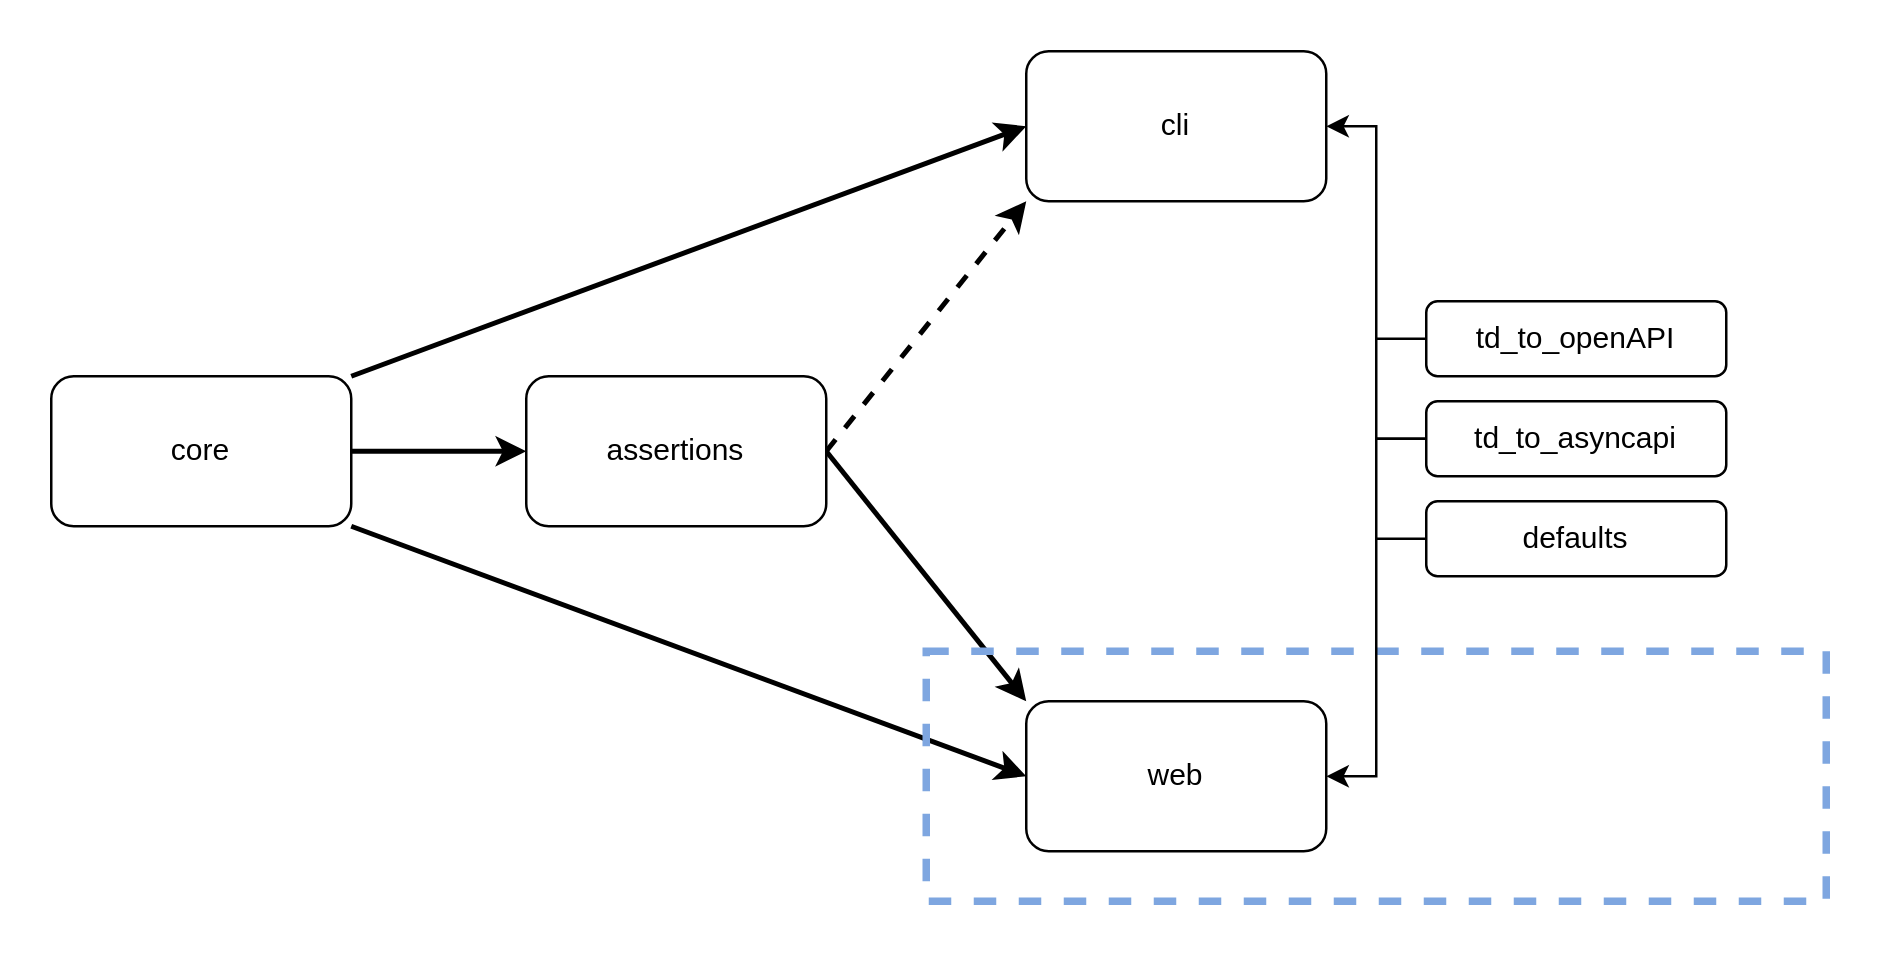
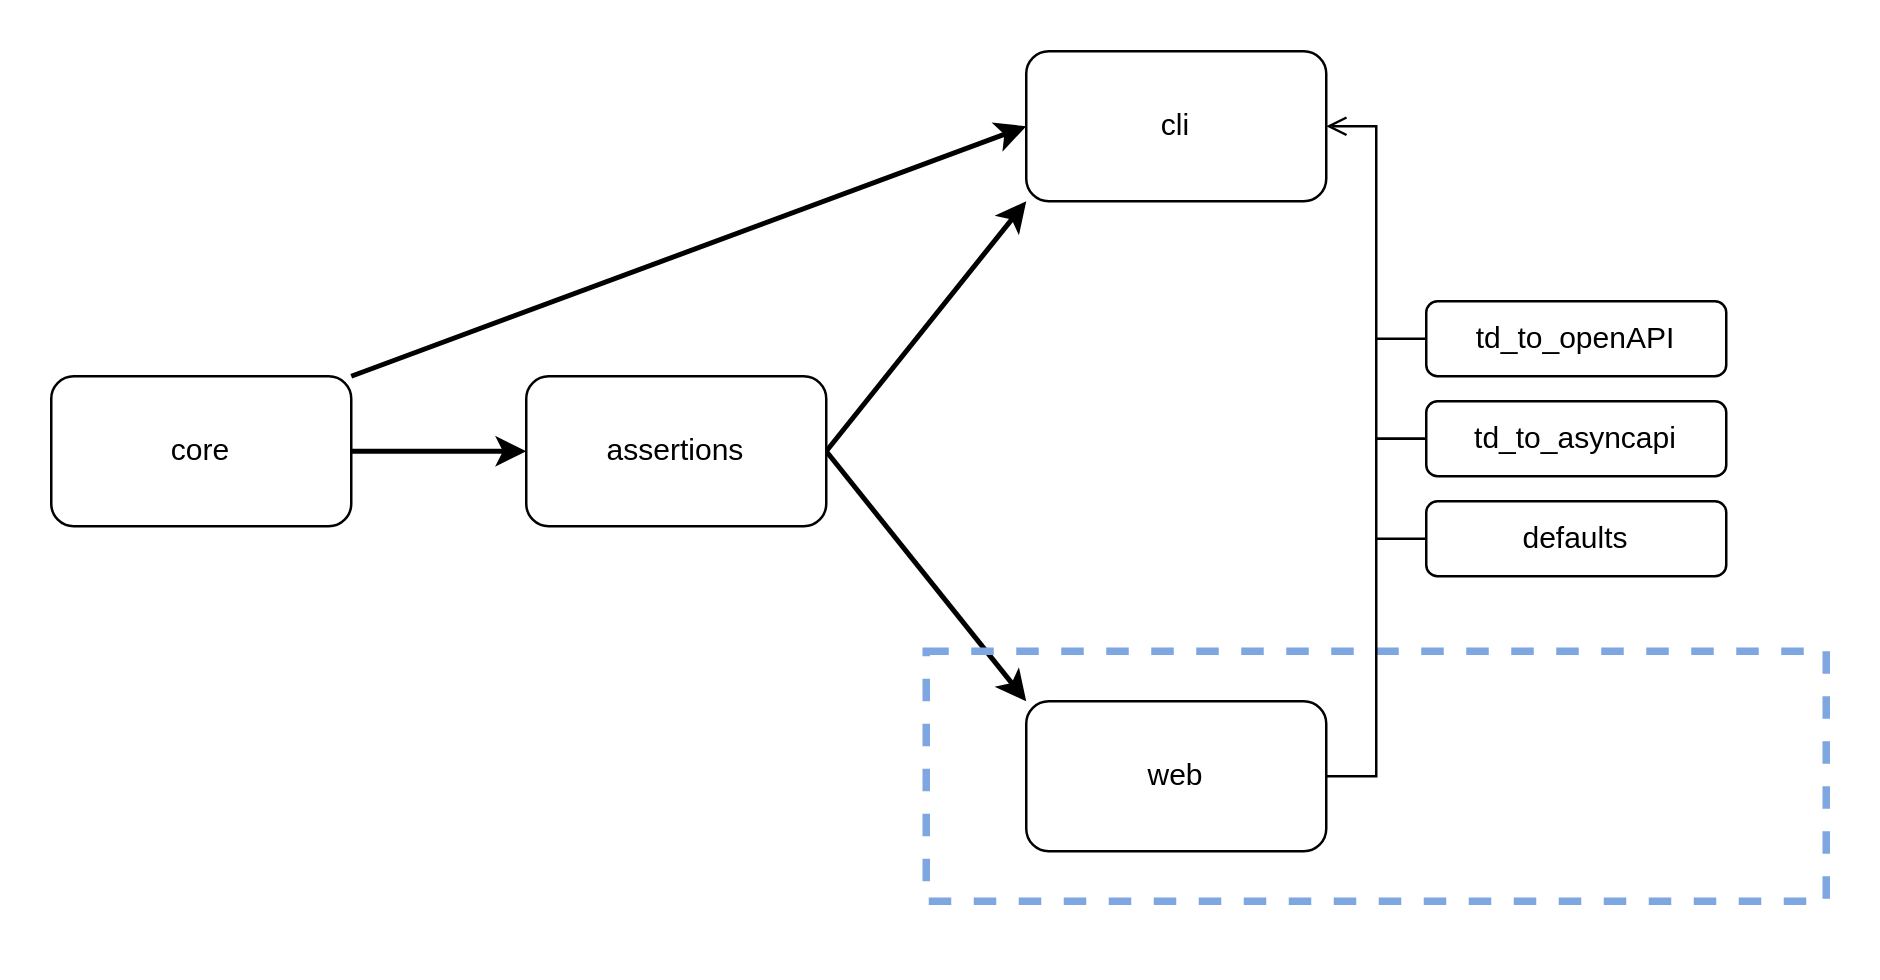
(1344, 126) -> (1340, 126)
(859, 411) -> (859, 411)
(635, 632) -> none
(1344, 776) -> (1337, 776)
